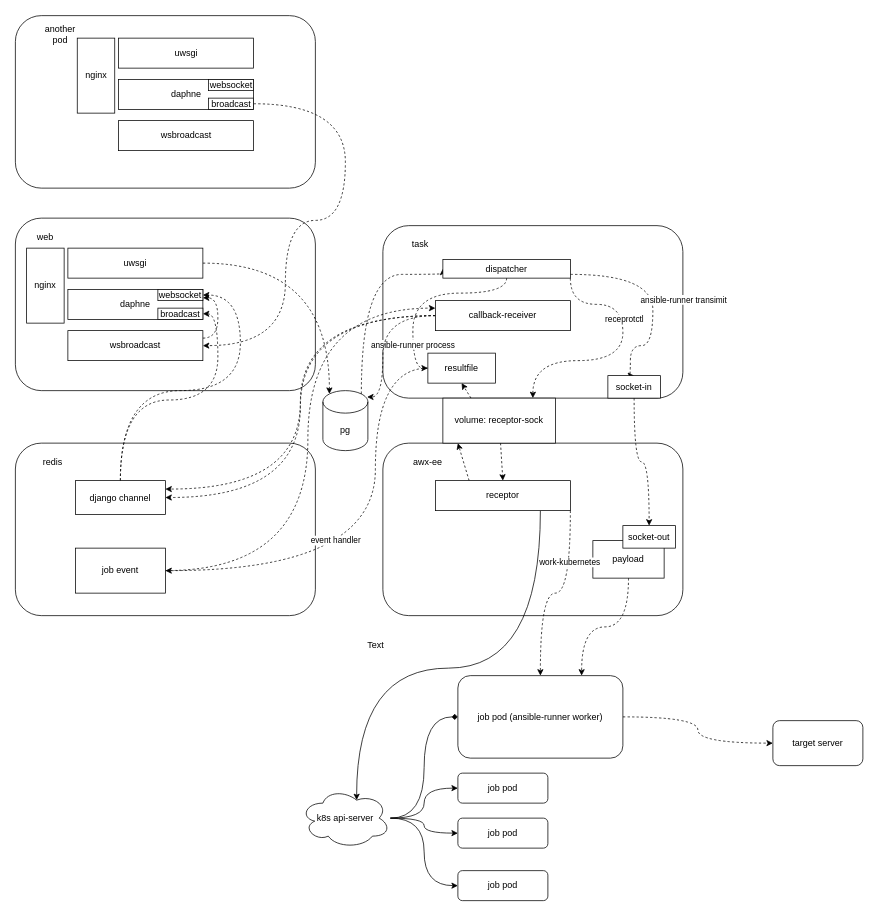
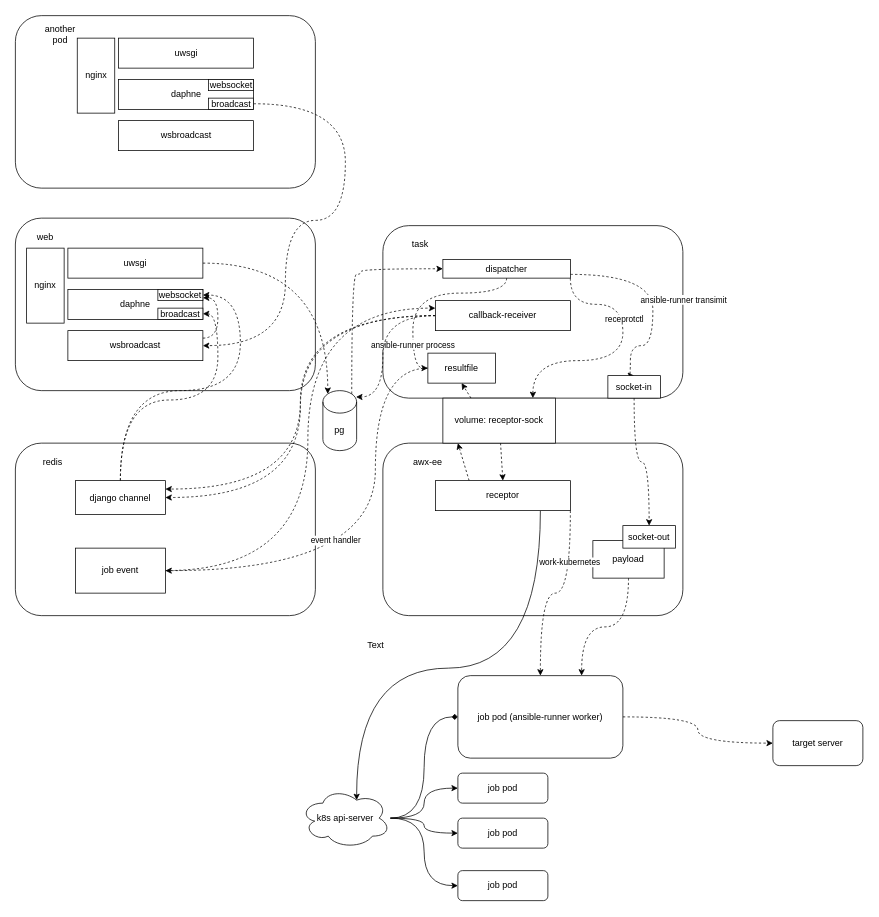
(345, 420) -> (340, 420)
